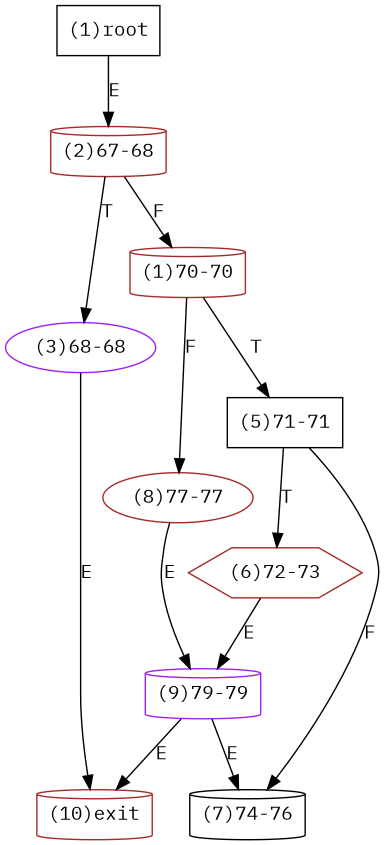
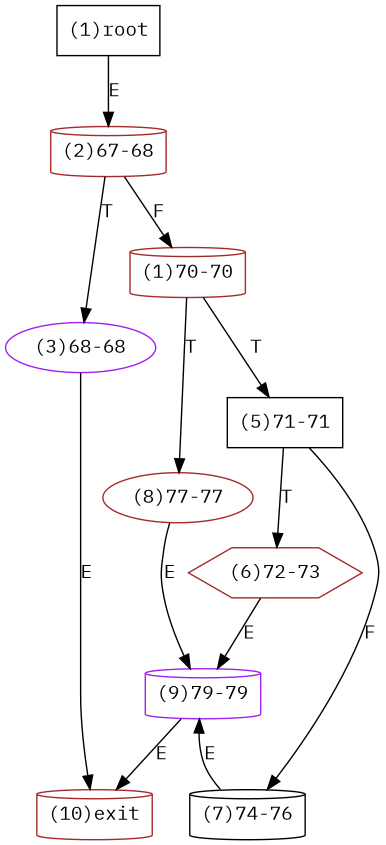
(191, 348) -> (191, 348)
(223, 748) -> (204, 764)
